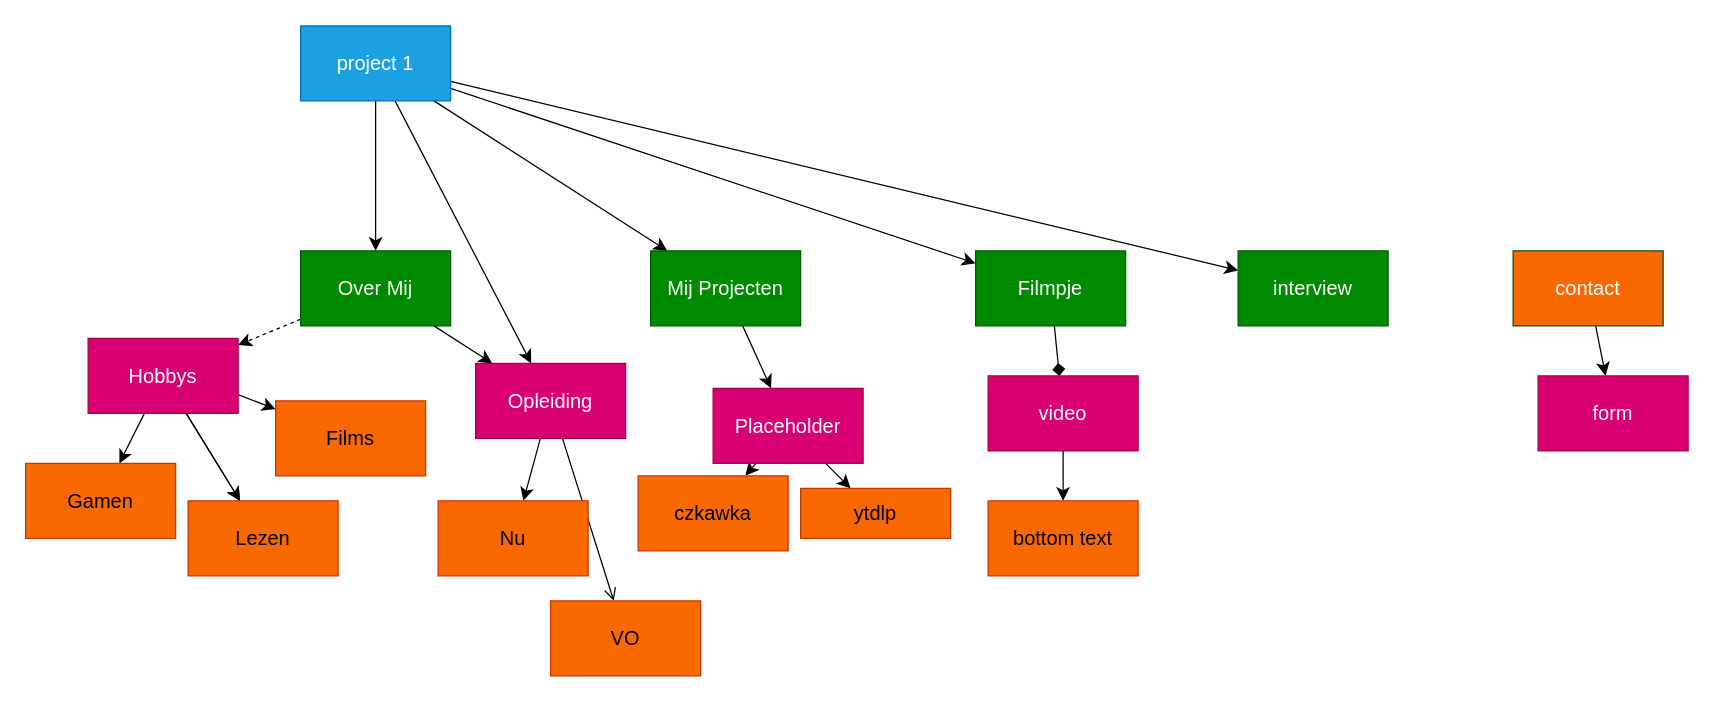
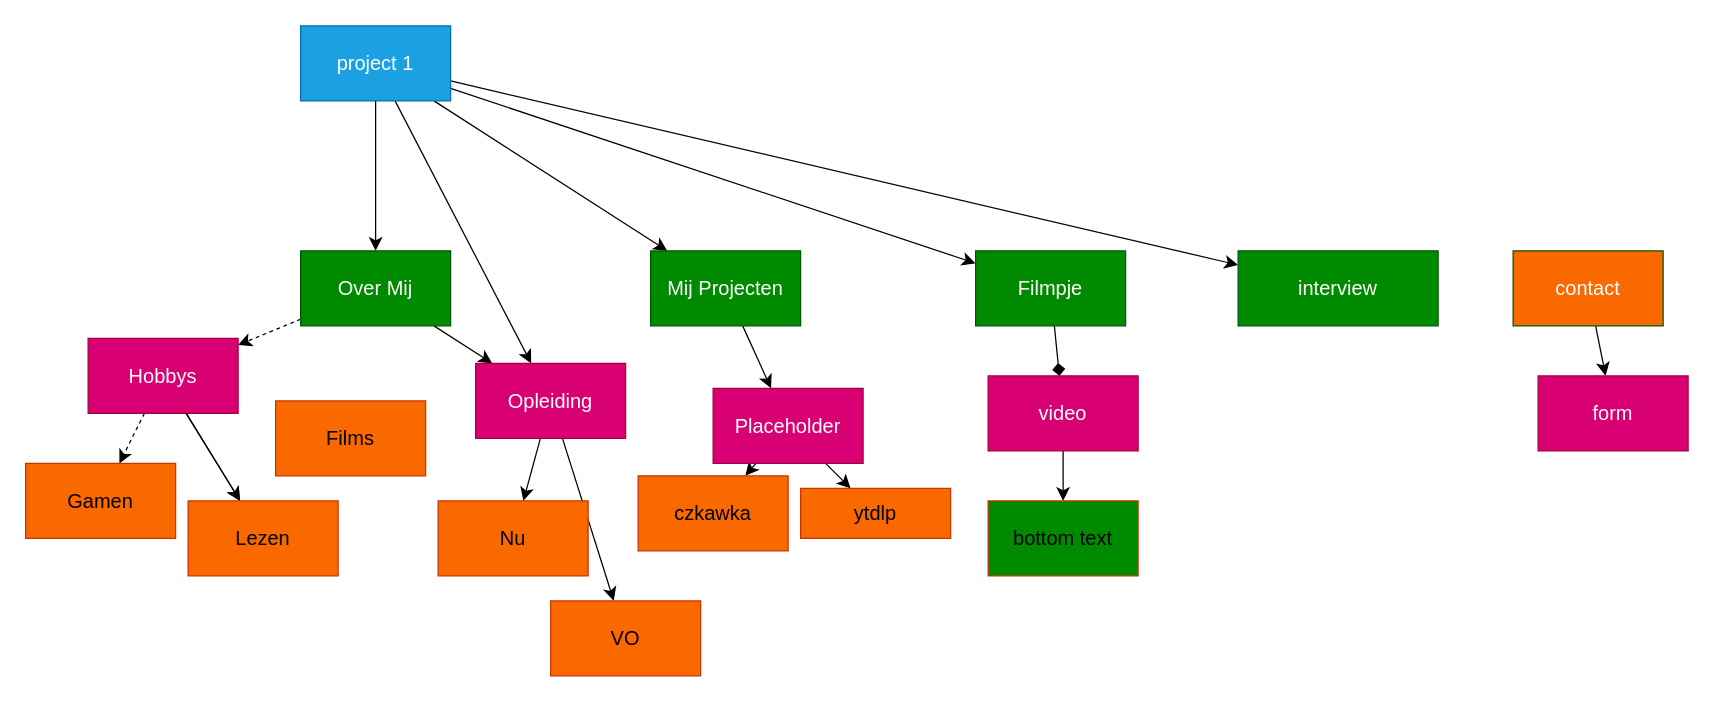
(1313, 288) -> (1338, 288)
(252, 400) -> none
(134, 433) -> (134, 433)
(1063, 538) -> (1063, 538)
(611, 591) -> (610, 589)
